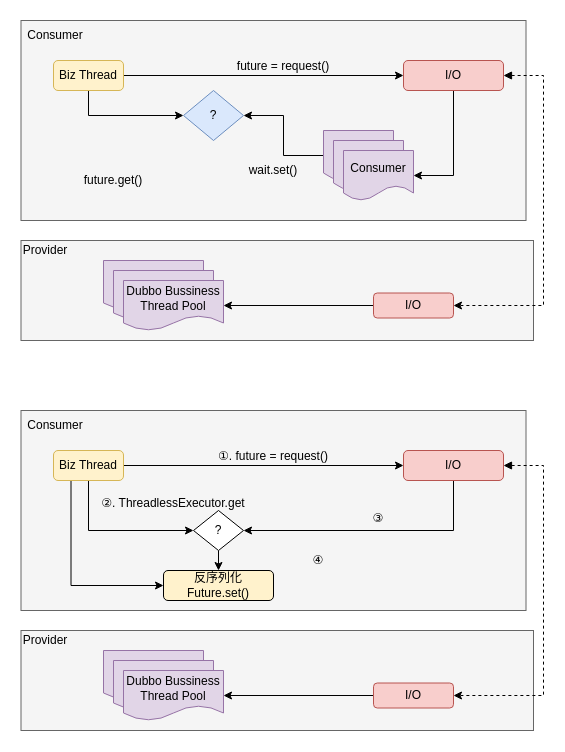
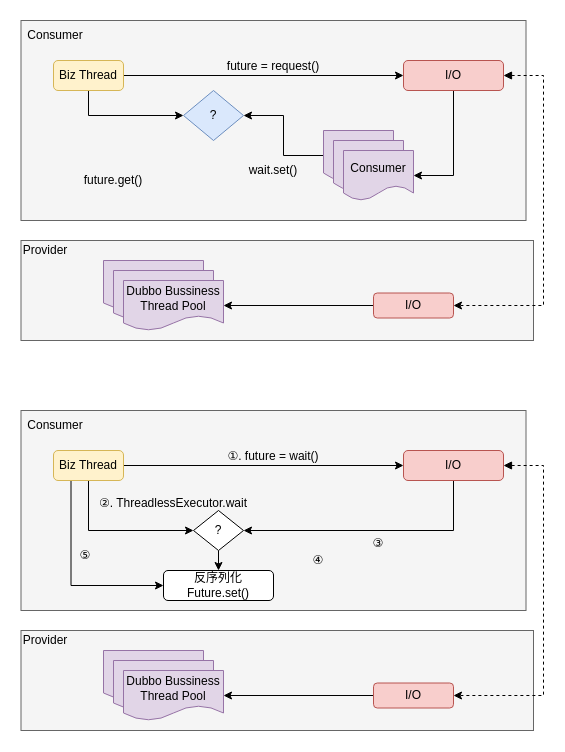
(284, 67) -> (274, 67)
(274, 457) -> (274, 457)
(174, 504) -> (174, 504)
(379, 519) -> (379, 544)
none -> (86, 556)
(219, 586) -> (219, 586)
